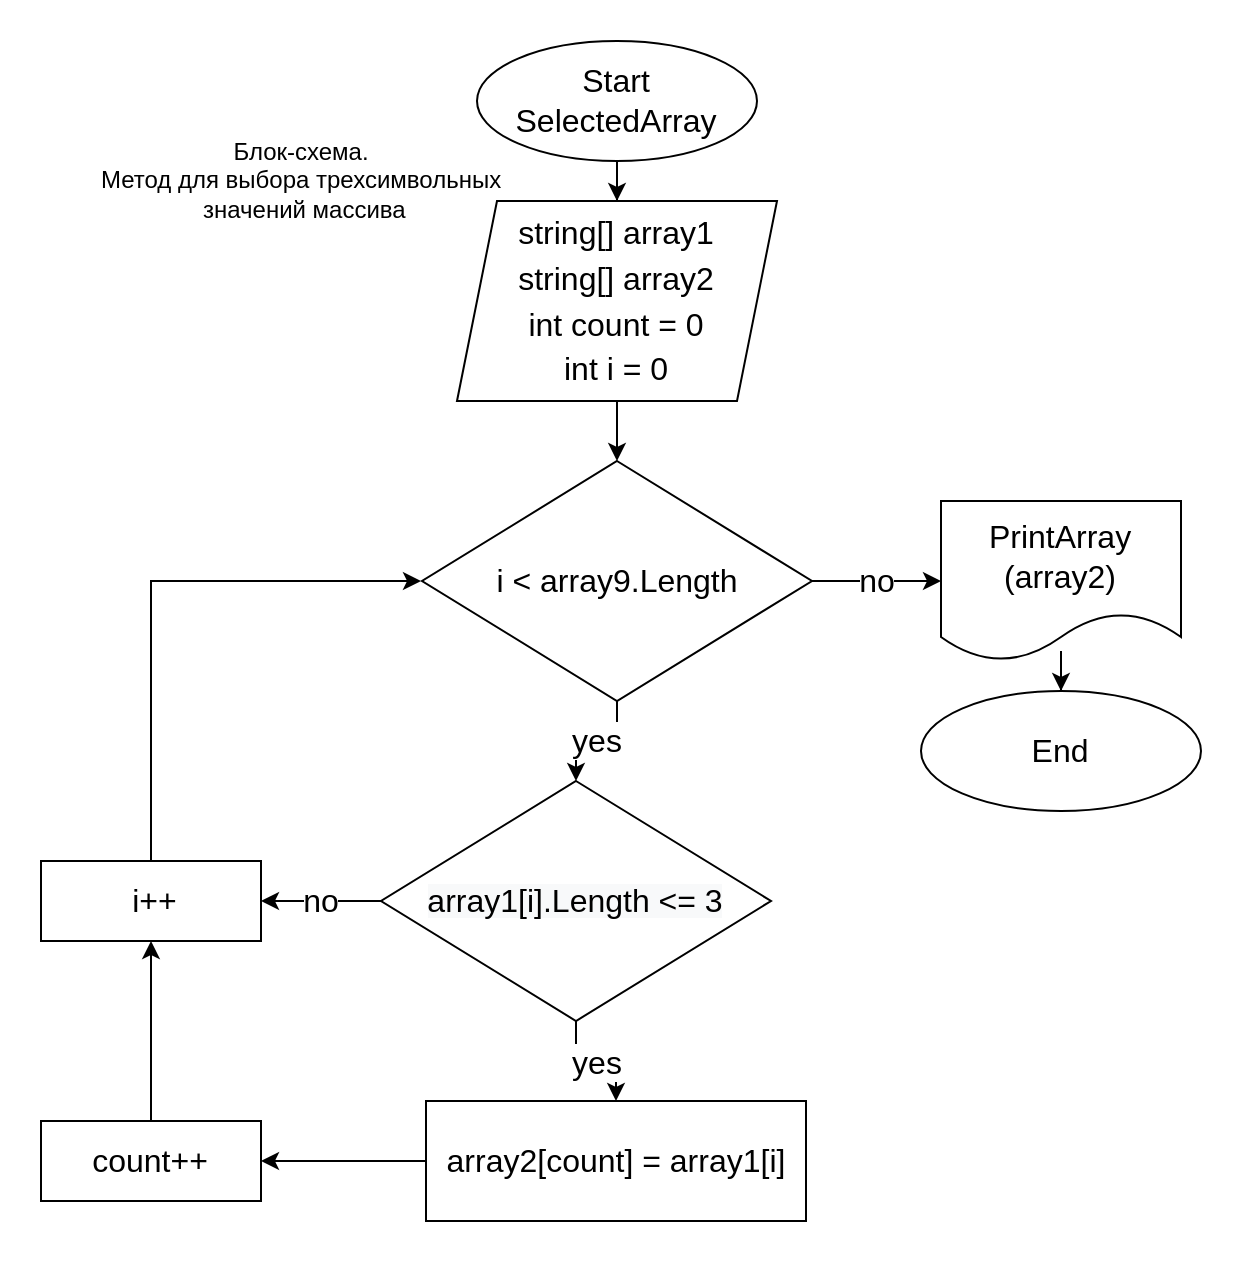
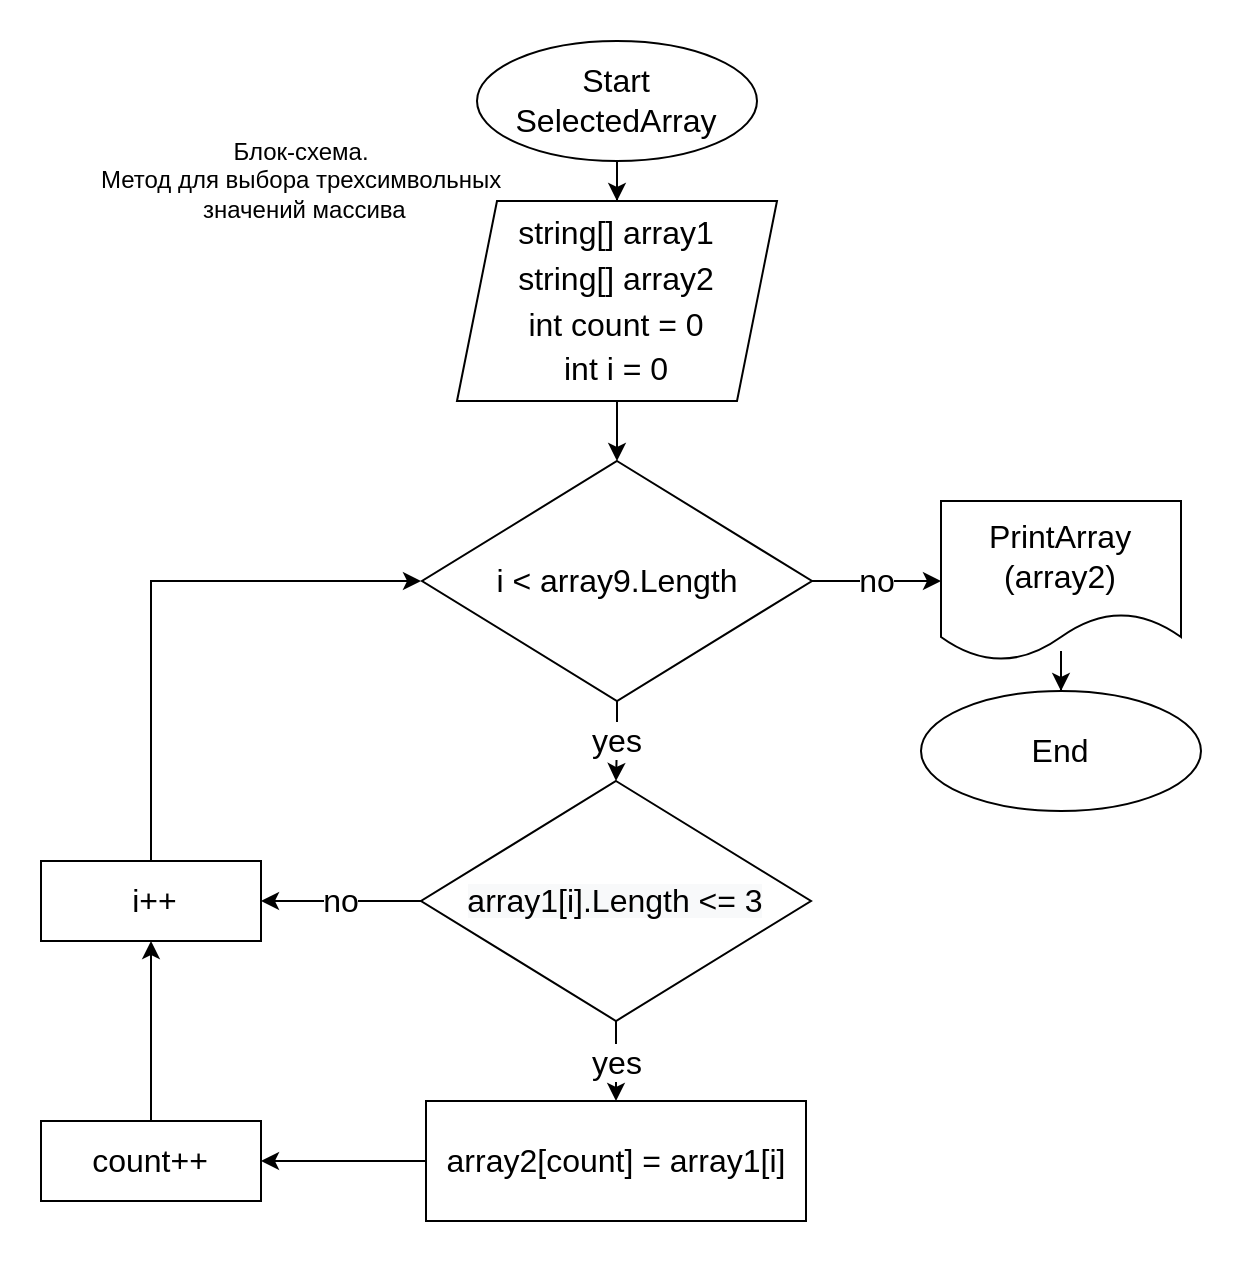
(576, 901) -> (616, 901)
